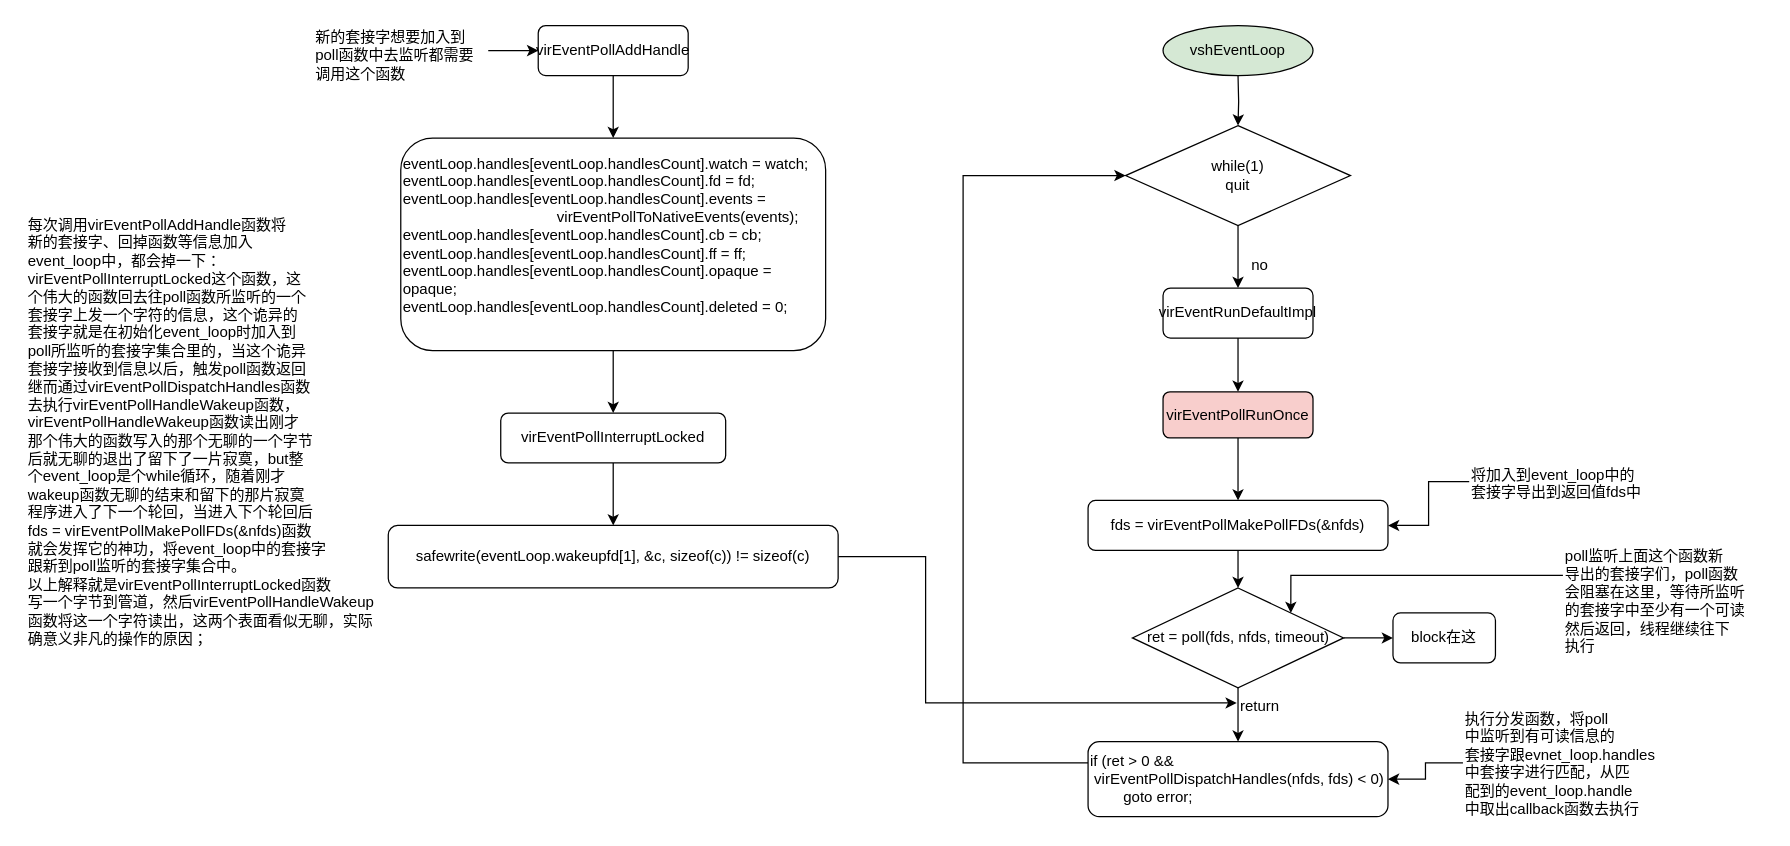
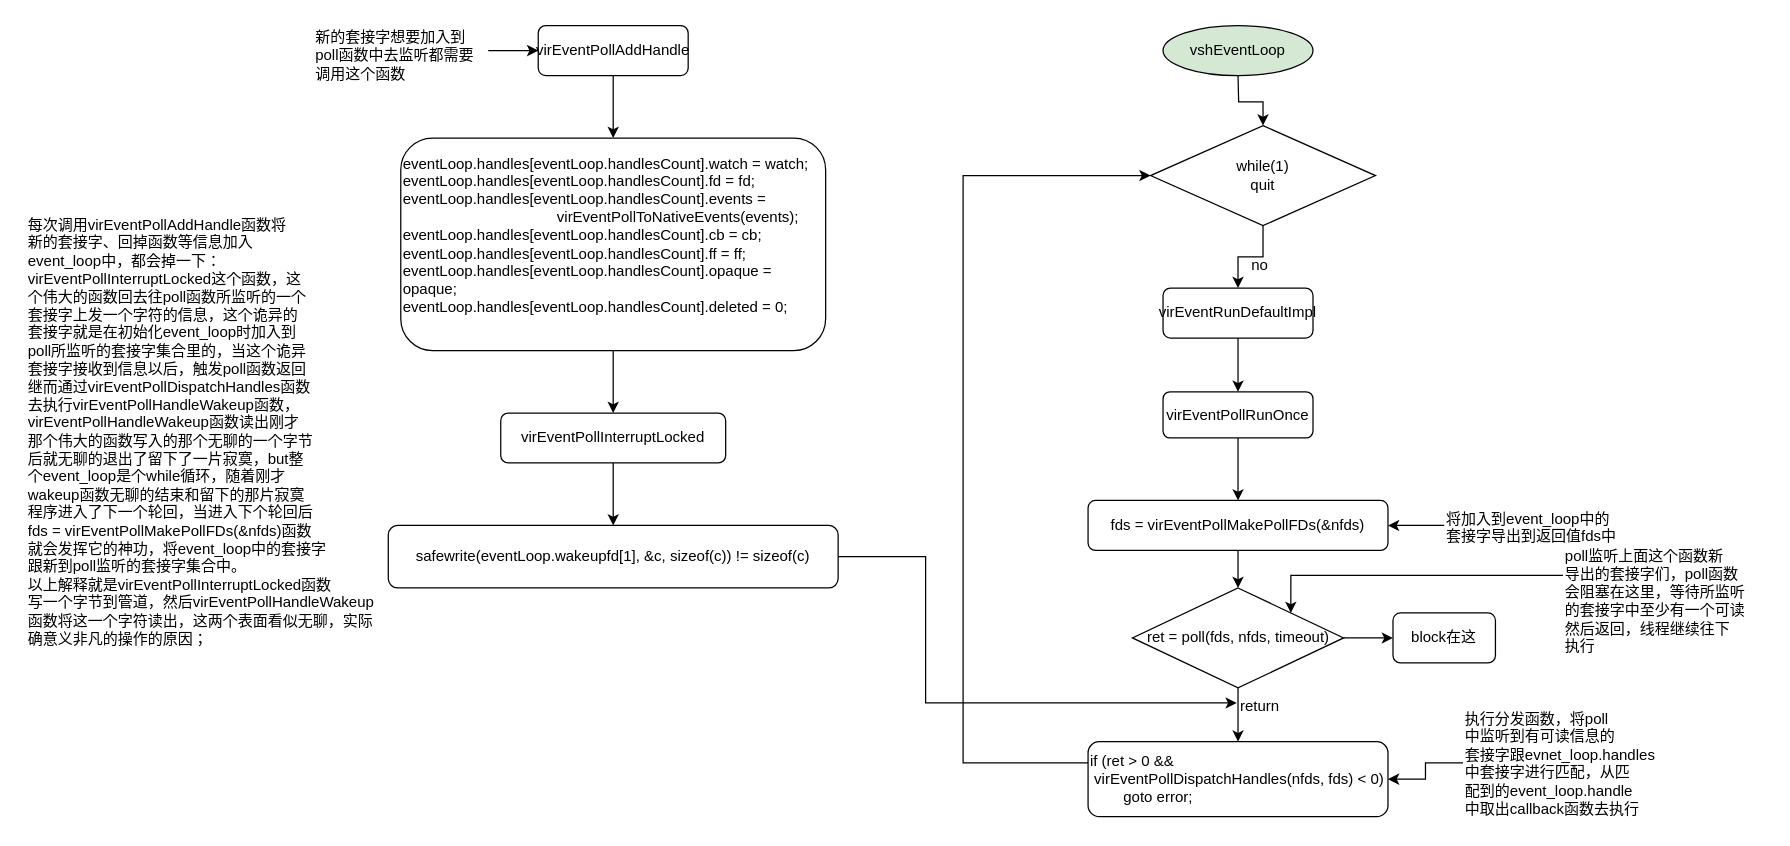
(1238, 176) -> (1263, 176)
(1238, 415) -> (1238, 415)
(1563, 482) -> (1538, 526)
